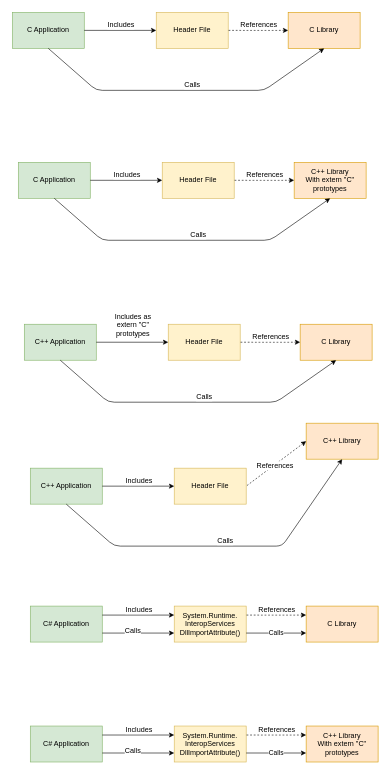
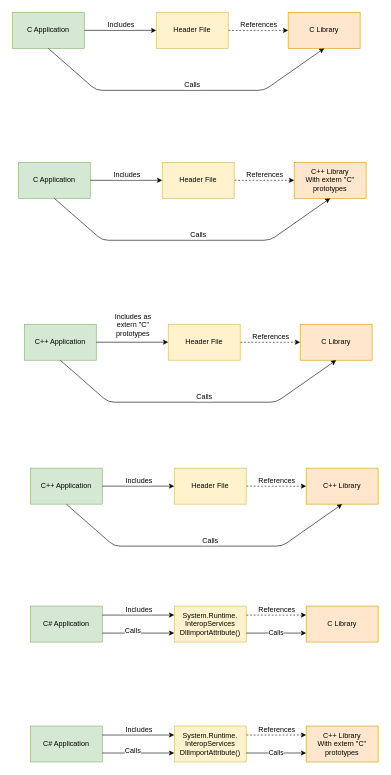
(342, 441) -> (342, 486)
